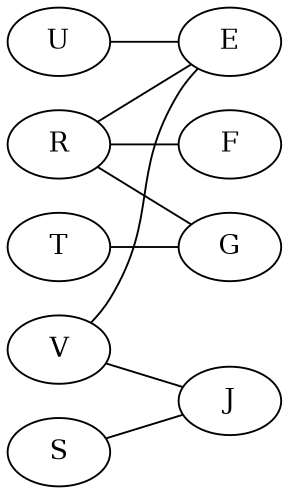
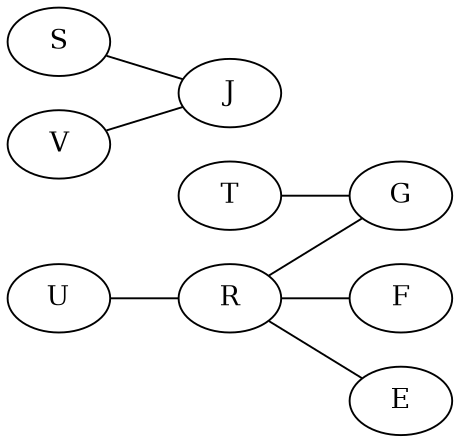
(145, 42) -> (145, 298)
(142, 210) -> none
